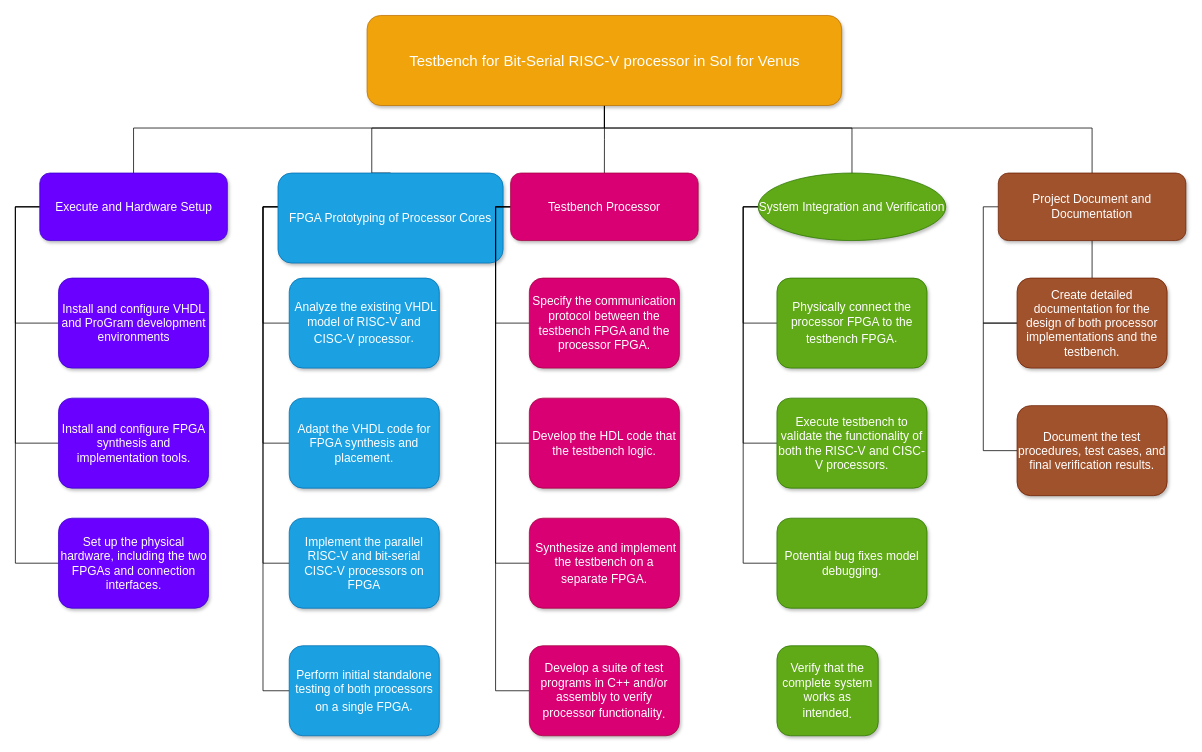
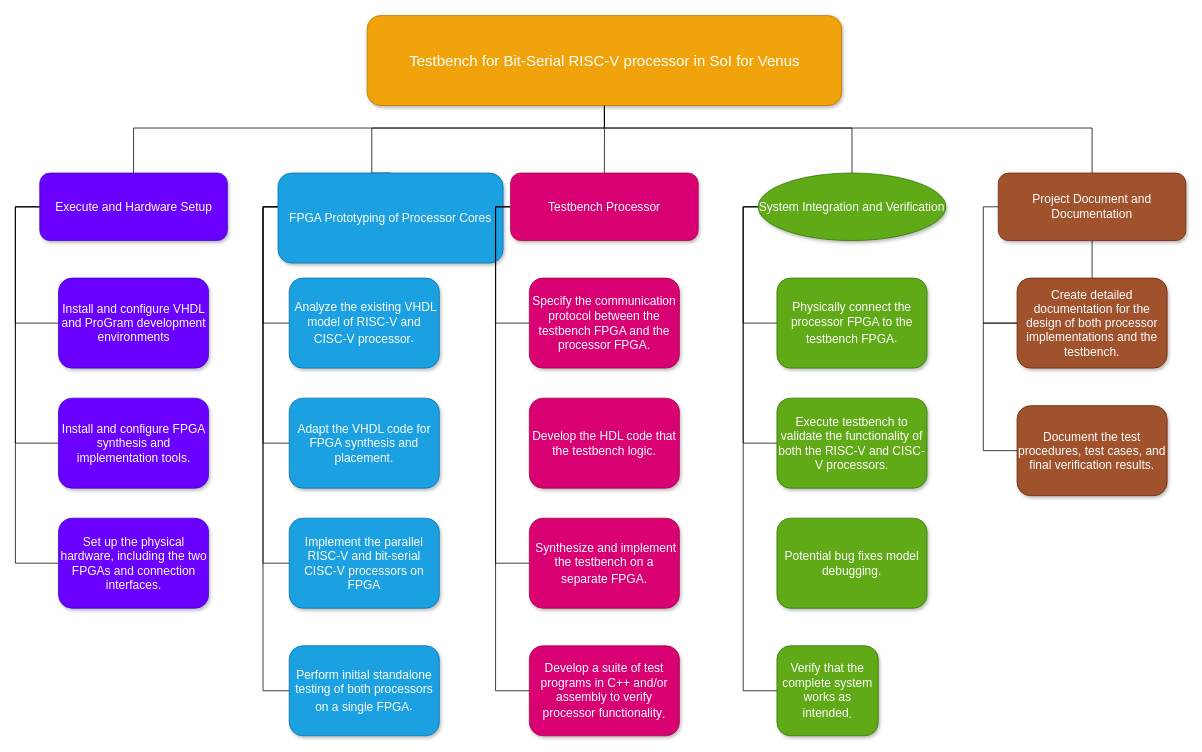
(513, 443) -> none
(760, 563) -> none
none -> (743, 643)
